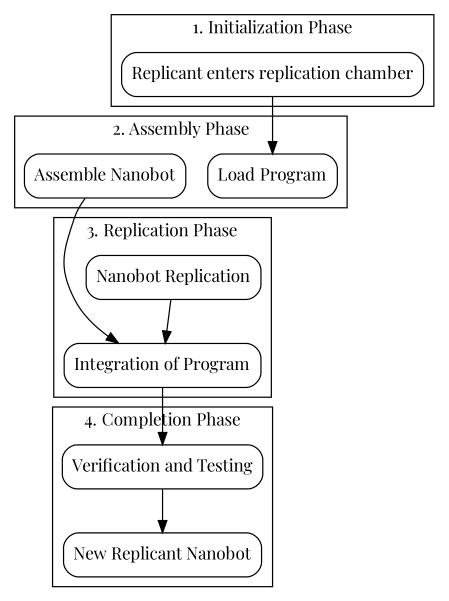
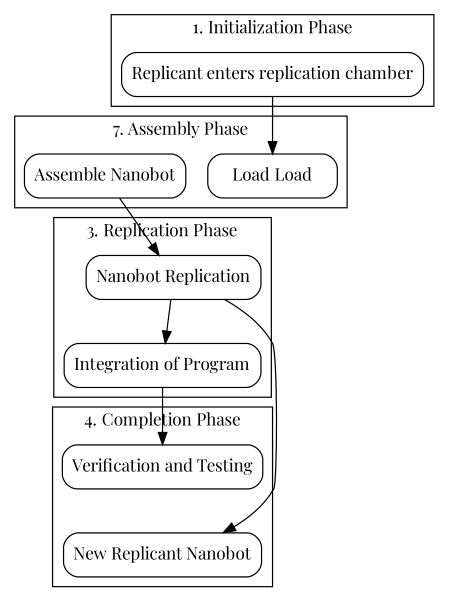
(181, 130) -> (181, 130)
(273, 176) -> (273, 176)
(65, 273) -> (138, 225)
(163, 505) -> (276, 411)
